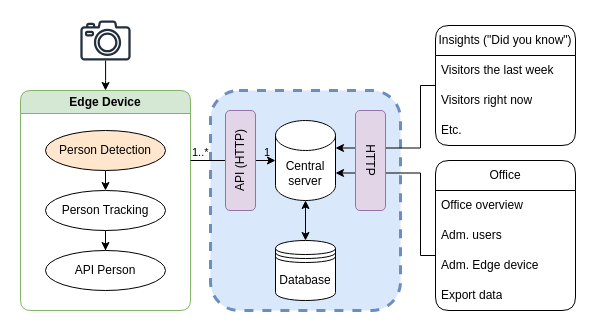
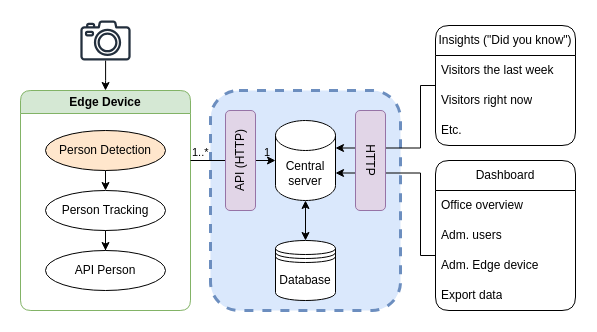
(506, 176) -> (506, 176)
